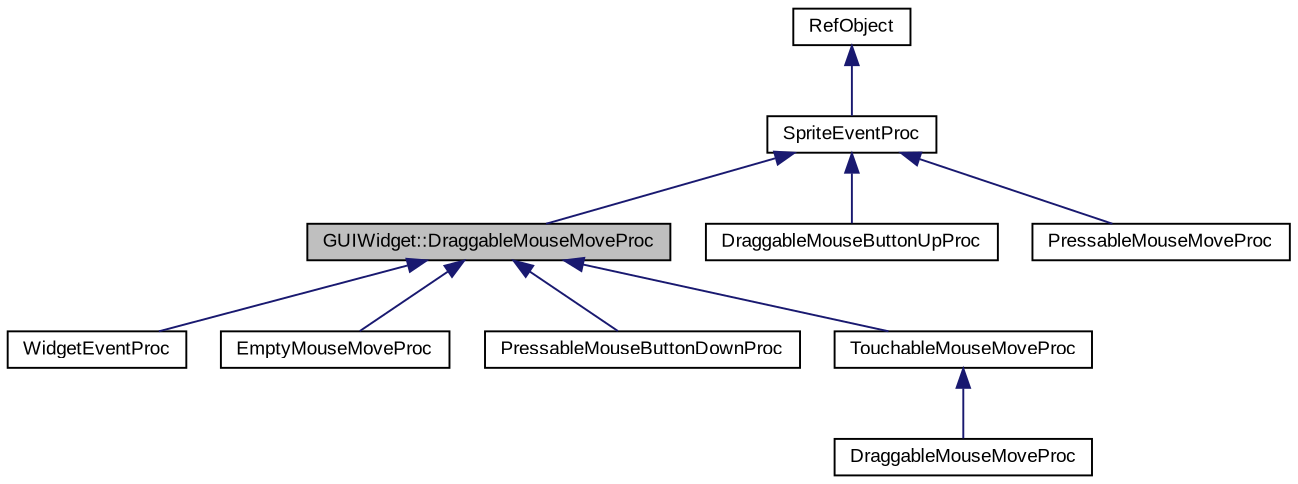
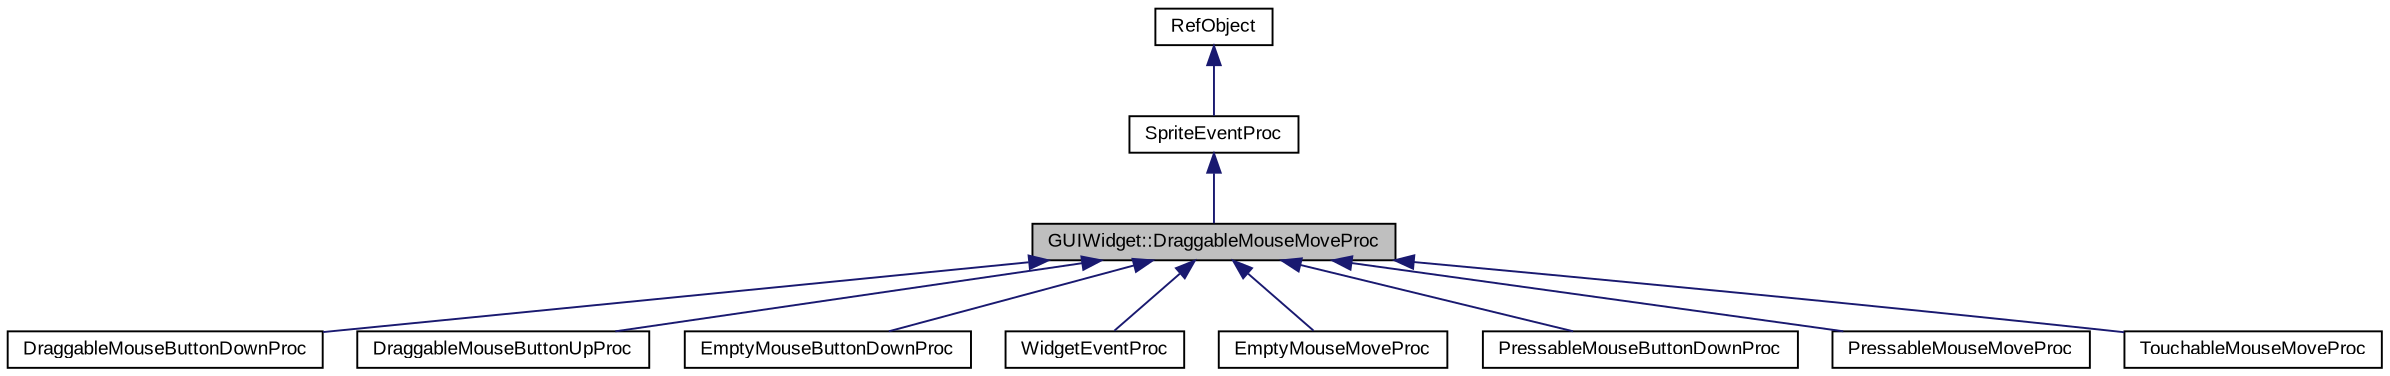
(1016, 191) -> (1598, 297)
(852, 198) -> (849, 297)
none -> (165, 350)
none -> (828, 350)
(963, 457) -> none
